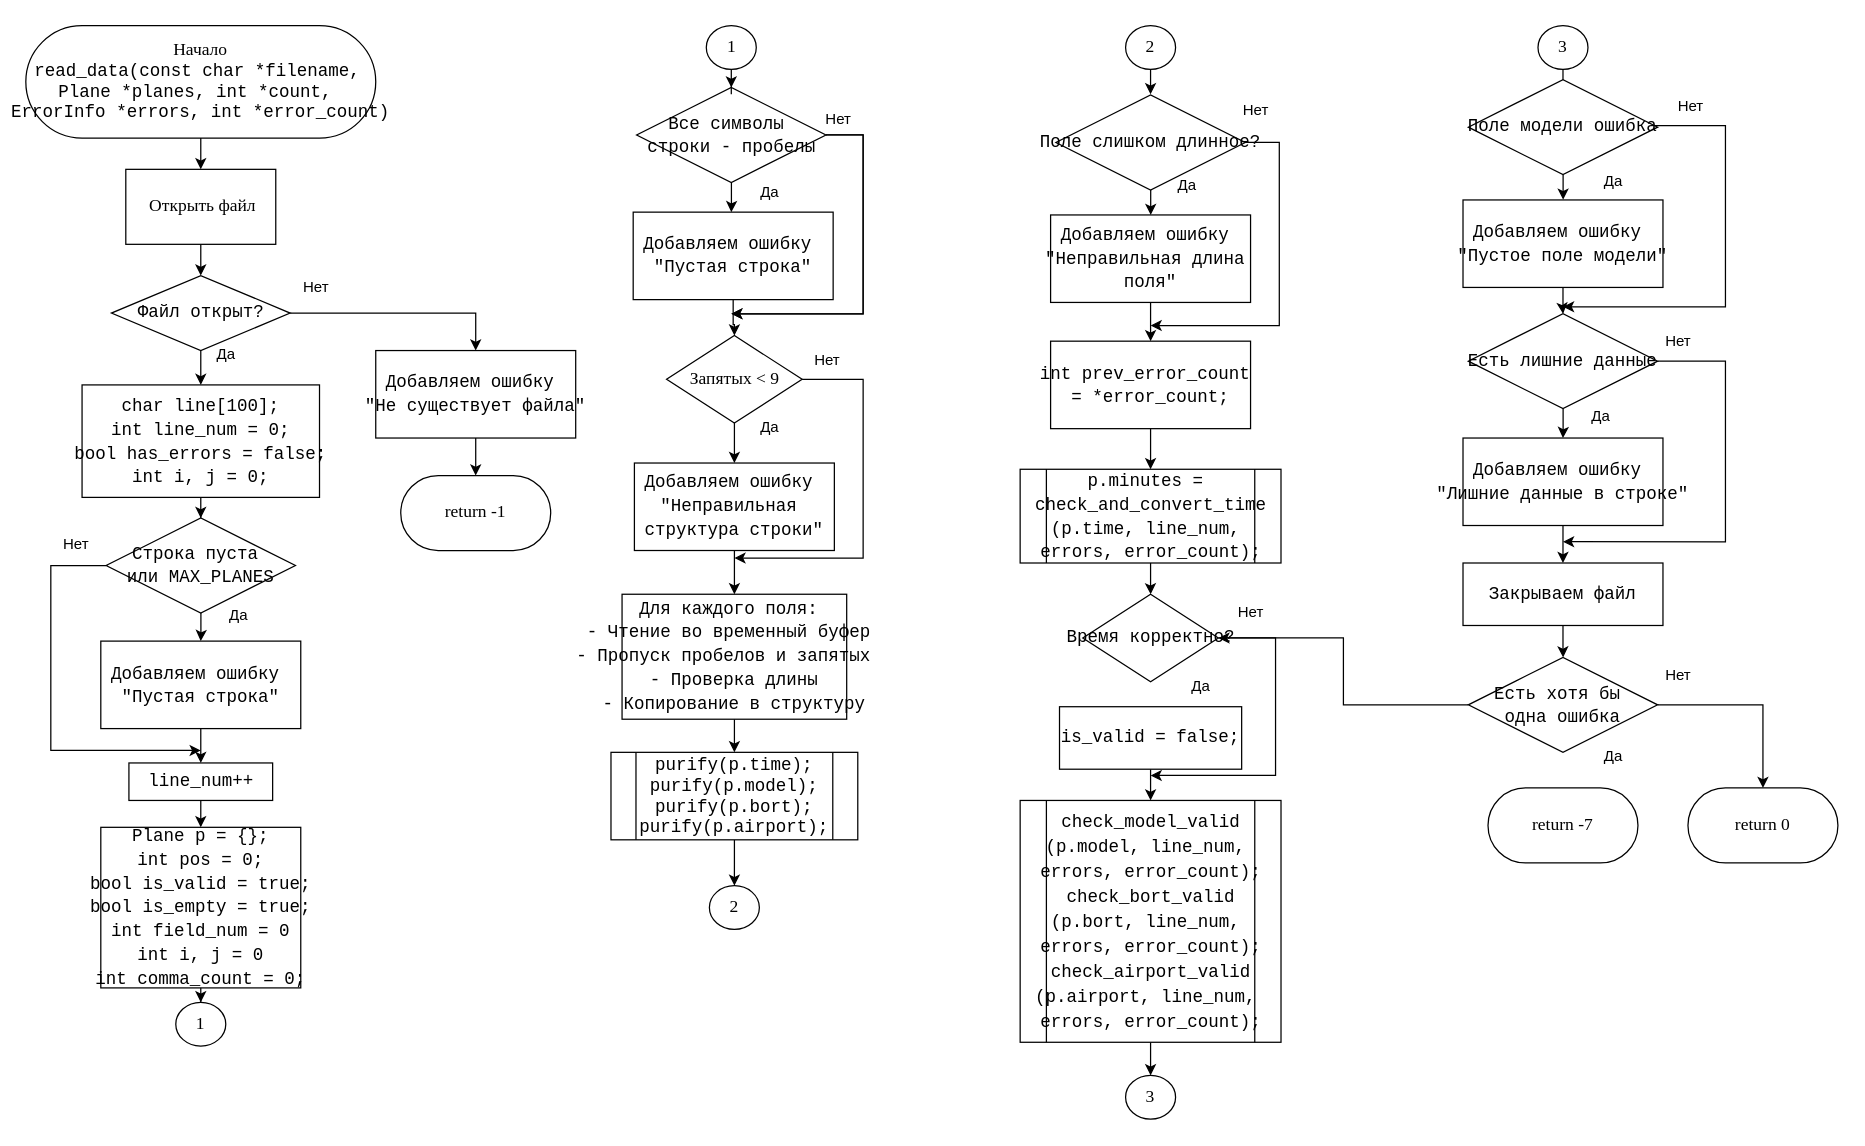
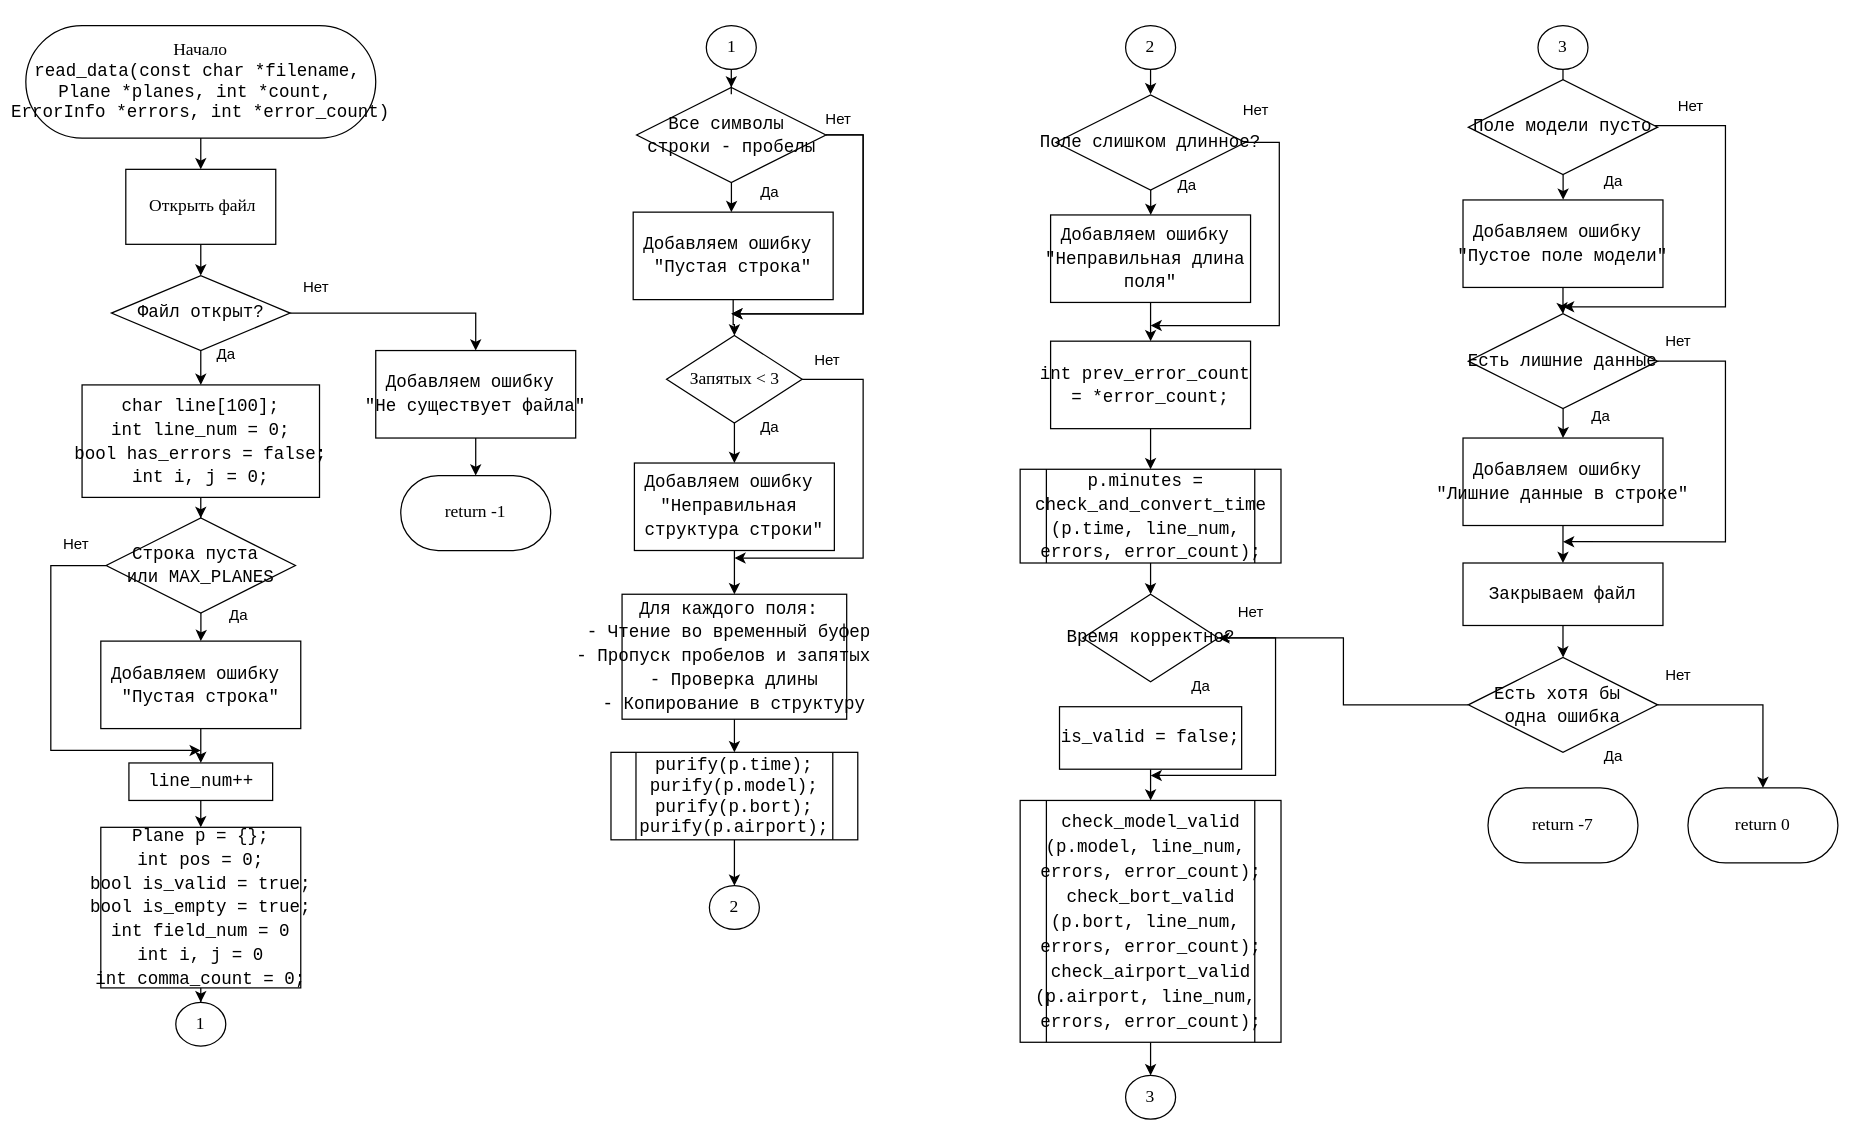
(1563, 127) -> (1563, 127)
(735, 379) -> (735, 379)
